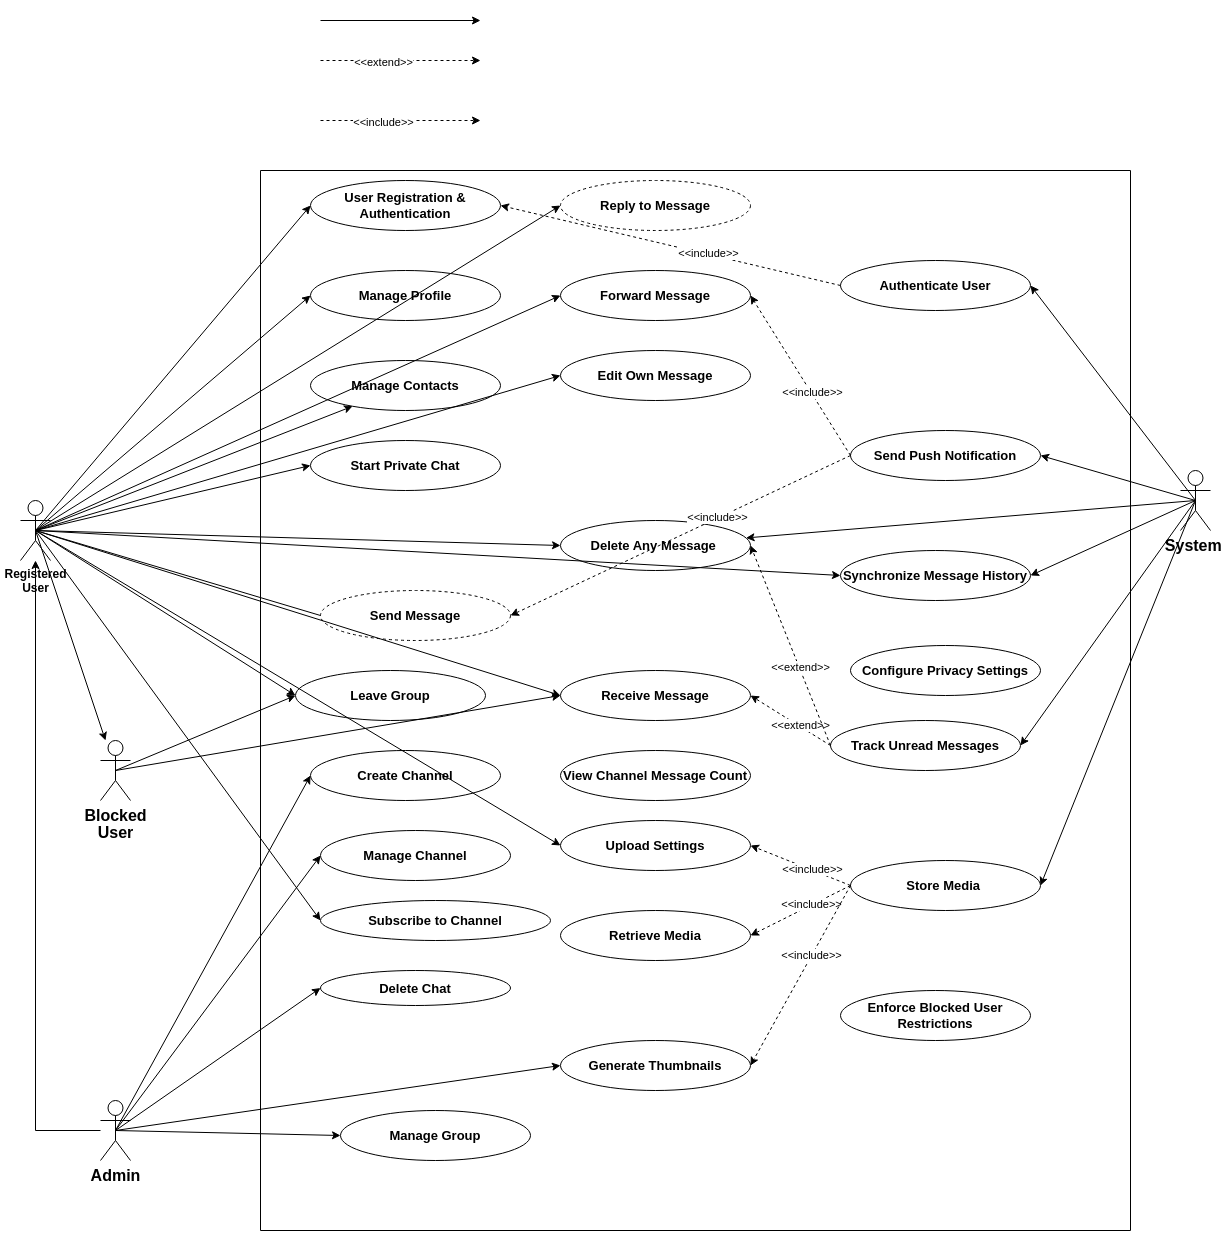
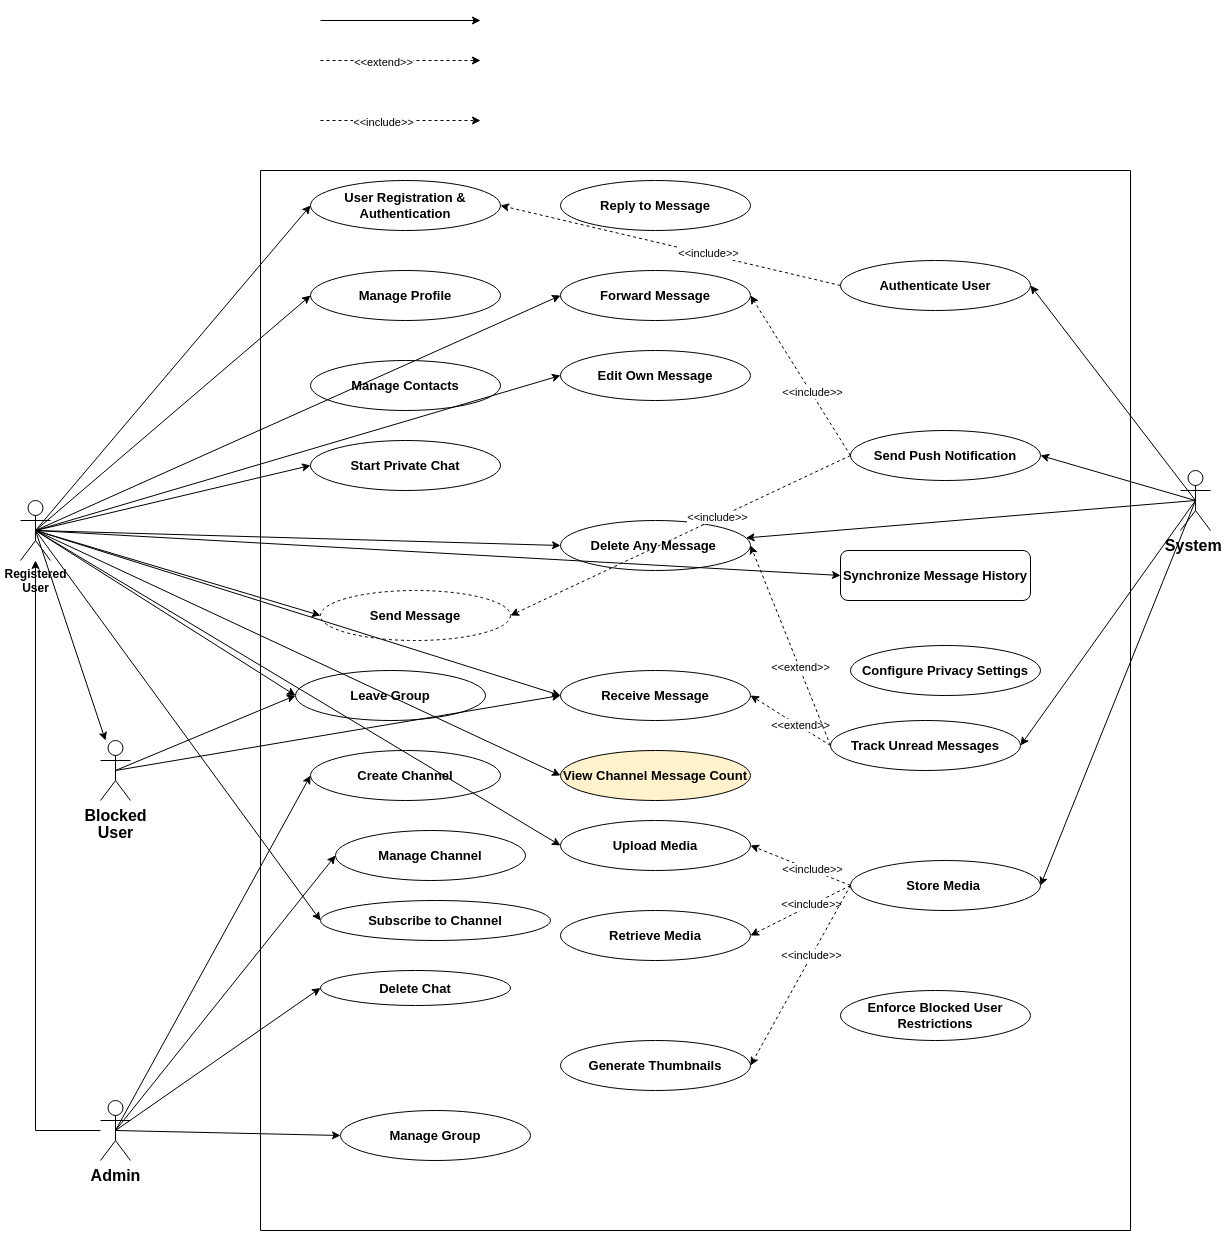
(656, 206) -> (656, 206)
(303, 365) -> none
(200, 466) -> (302, 655)
(1113, 538) -> none
(936, 576) -> (936, 576)
(315, 614) -> (312, 613)
(656, 776) -> (656, 776)
(656, 846) -> (656, 846)
(416, 856) -> (431, 856)
(340, 1098) -> none
